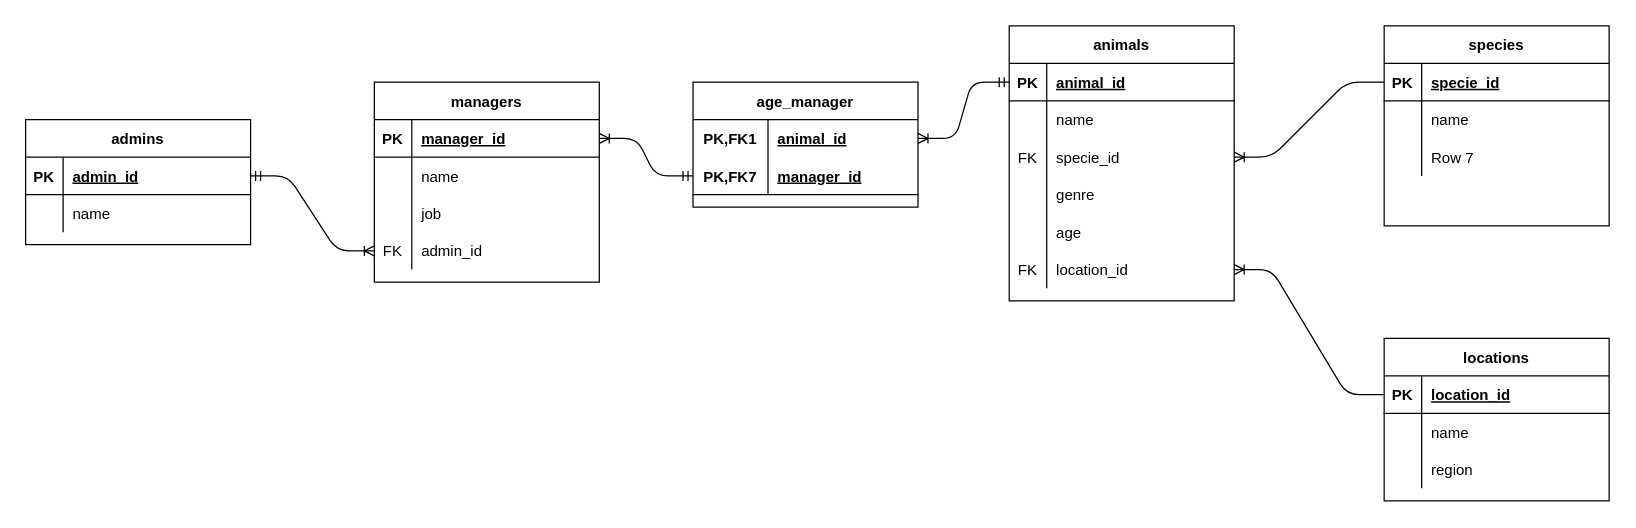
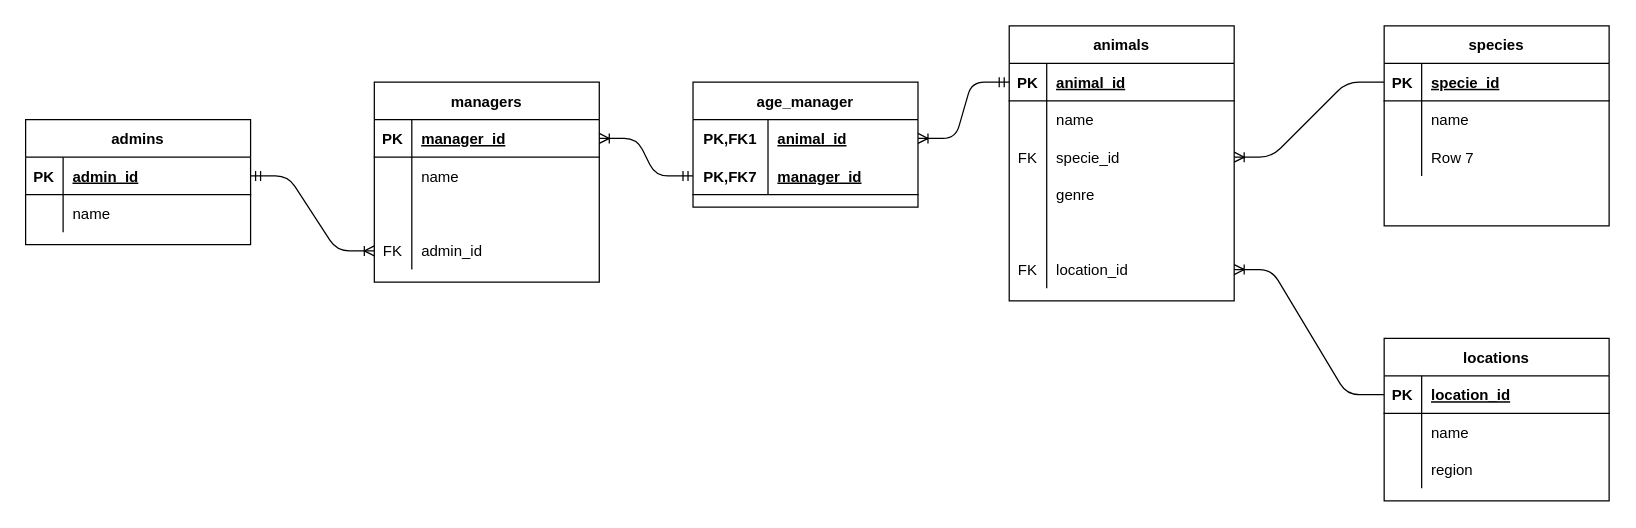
(506, 213) -> none
(1141, 232) -> none
